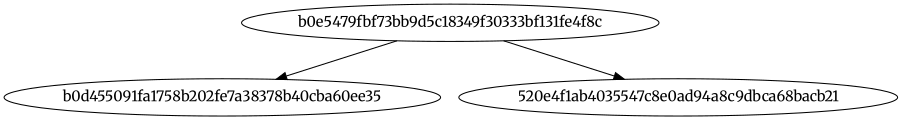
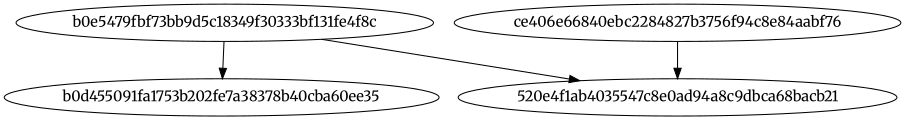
none -> (678, 23)
(222, 97) -> (222, 97)
